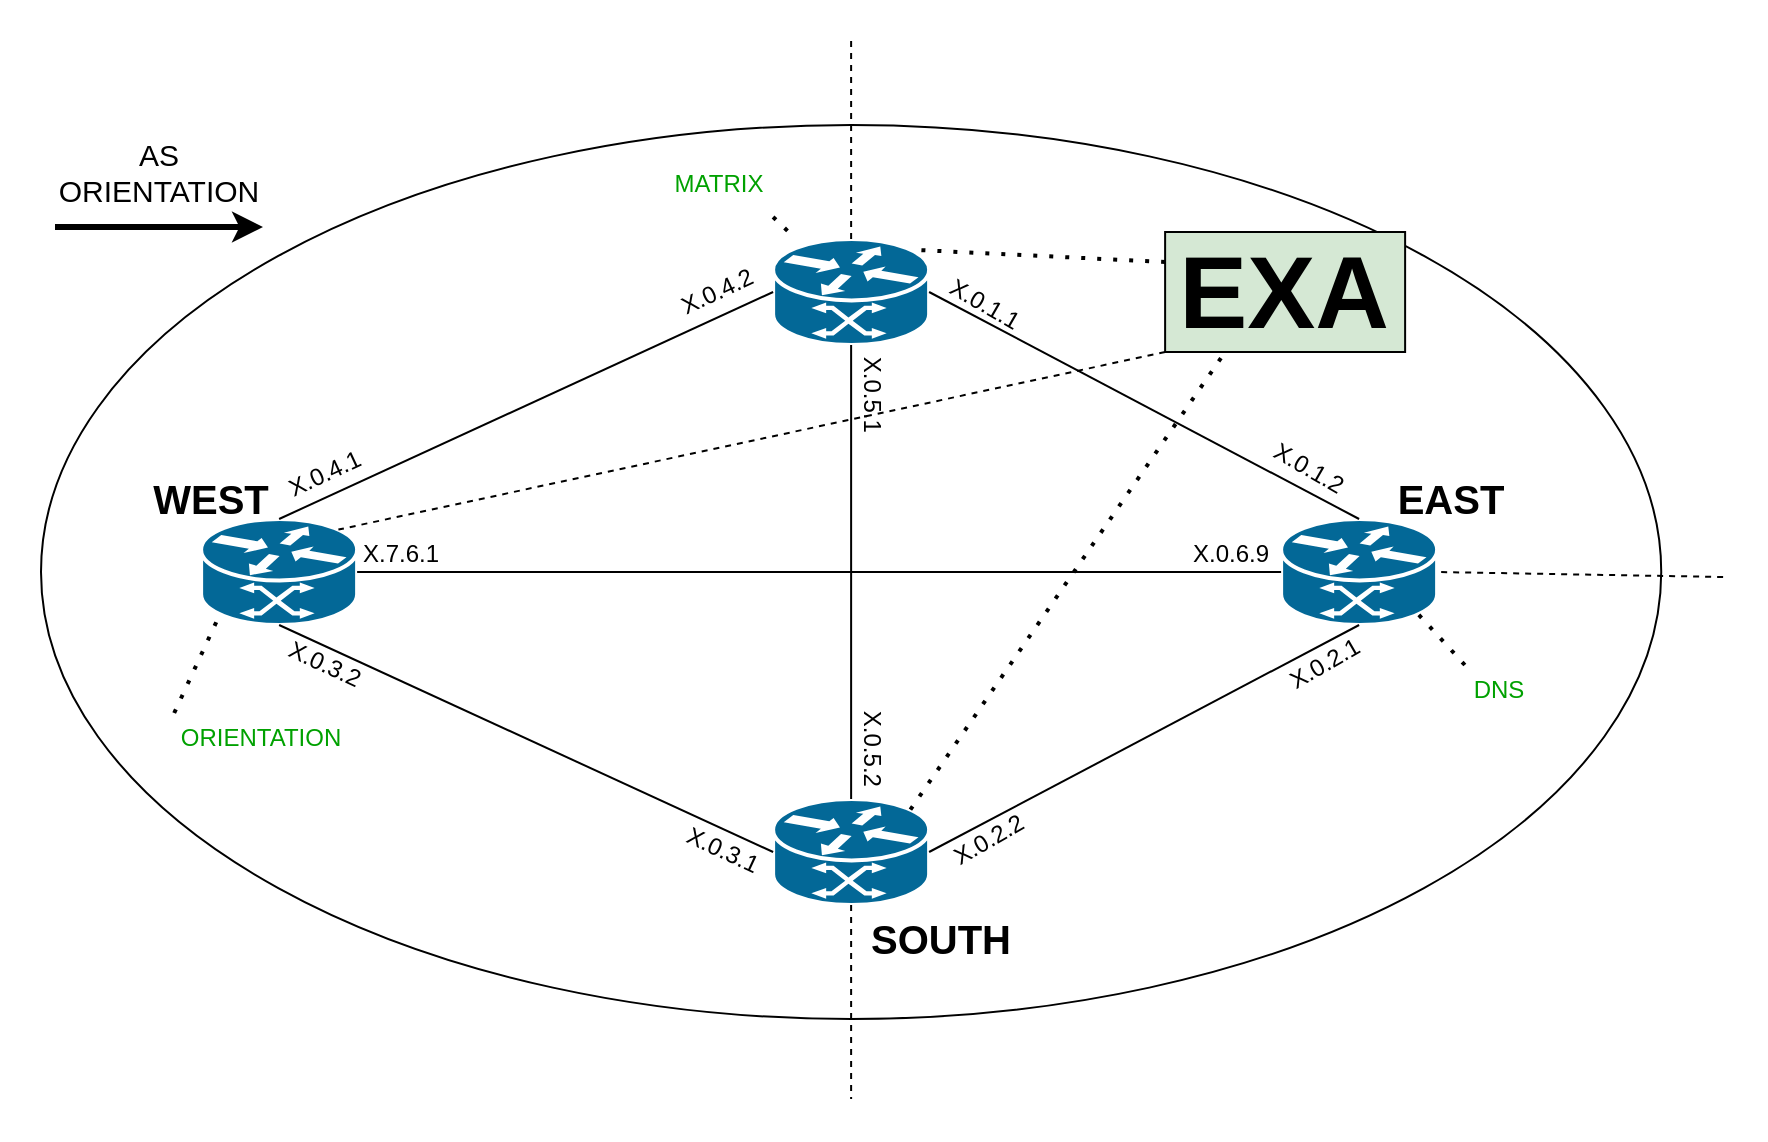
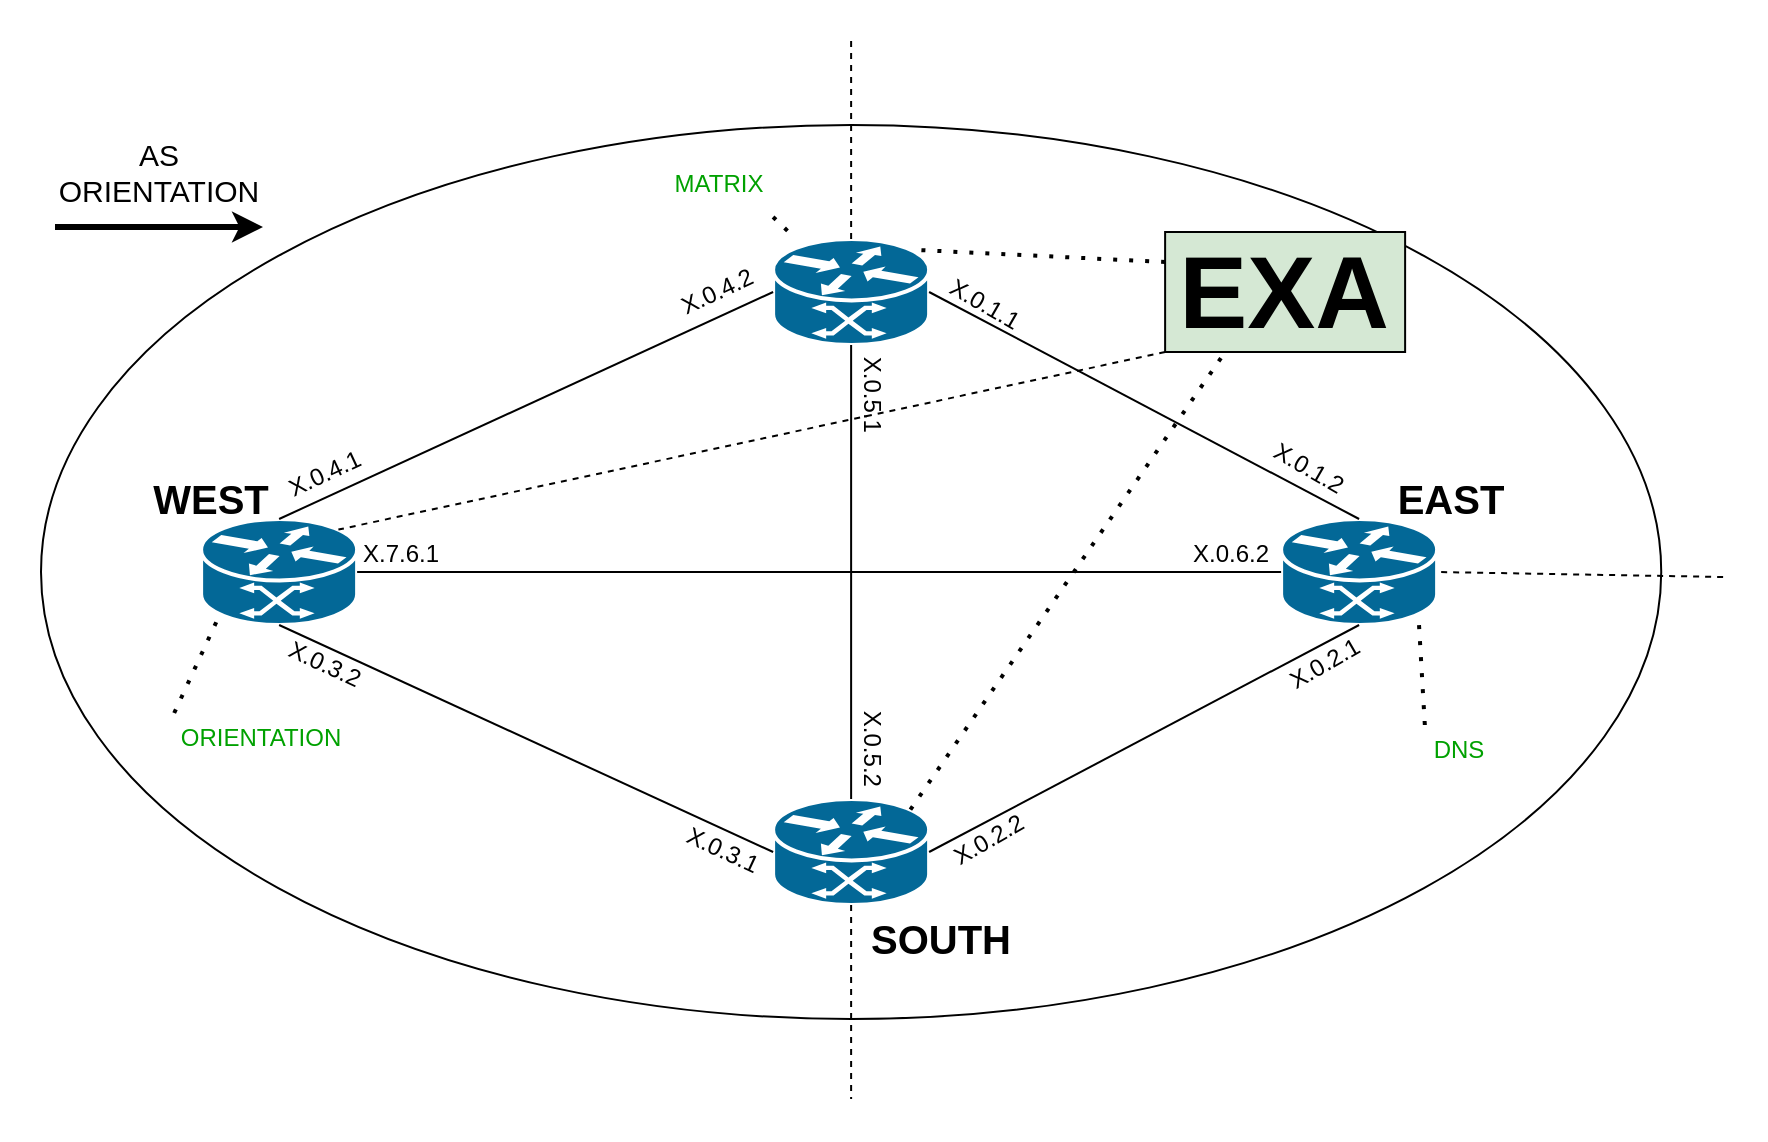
(1232, 555) -> (1232, 555)
(1498, 691) -> (1458, 751)
